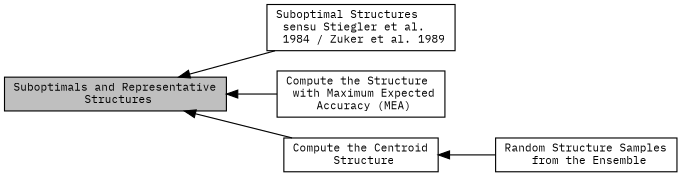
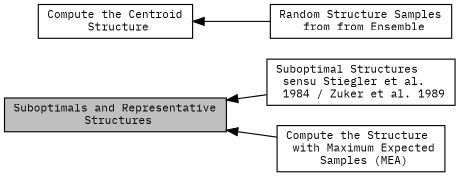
(361, 94) -> (361, 149)
(244, 126) -> none
(586, 155) -> (361, 21)
